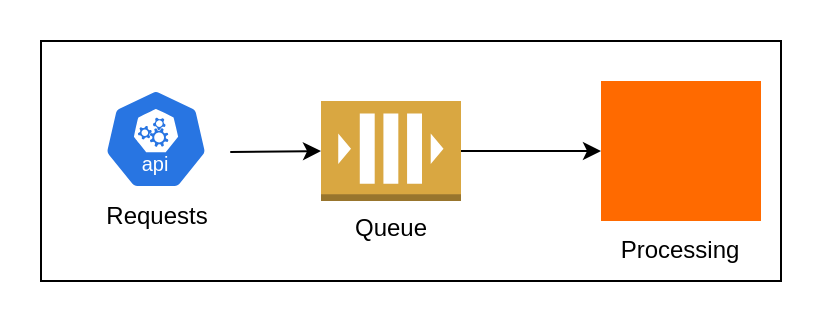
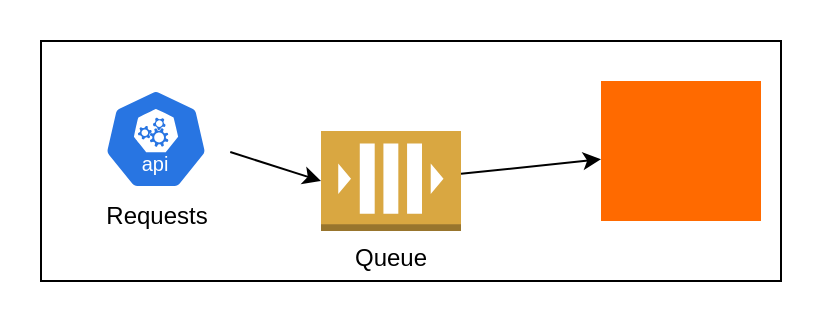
(391, 151) -> (391, 181)
(681, 251) -> none
